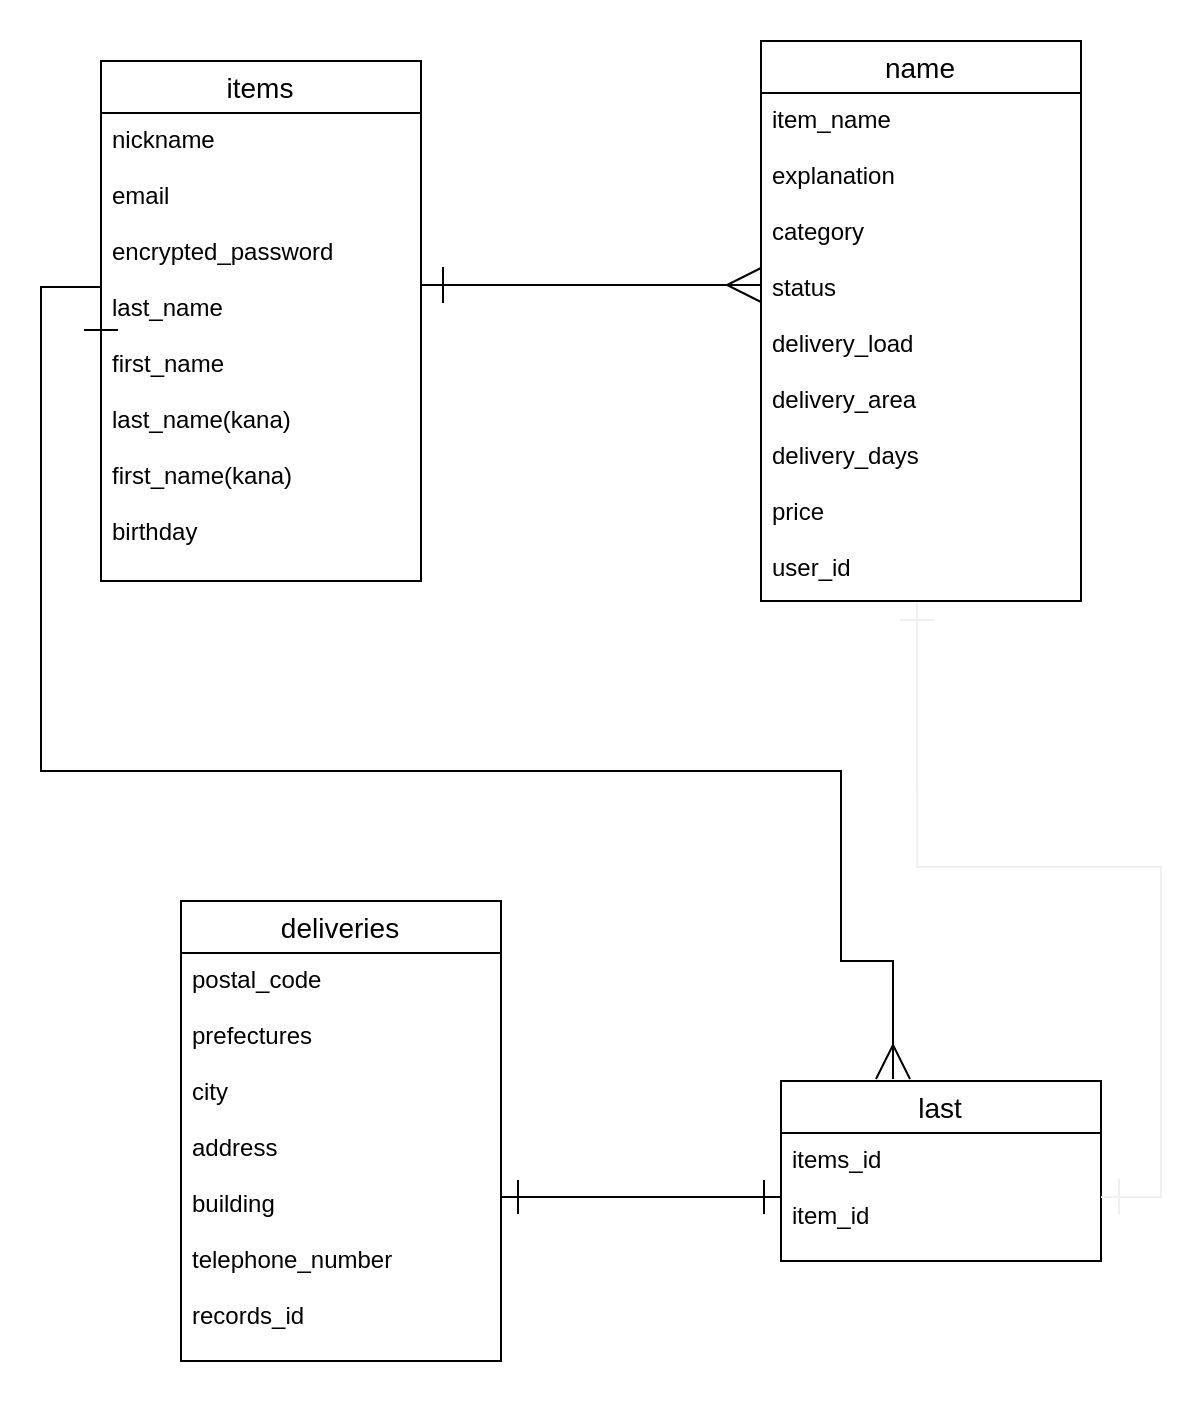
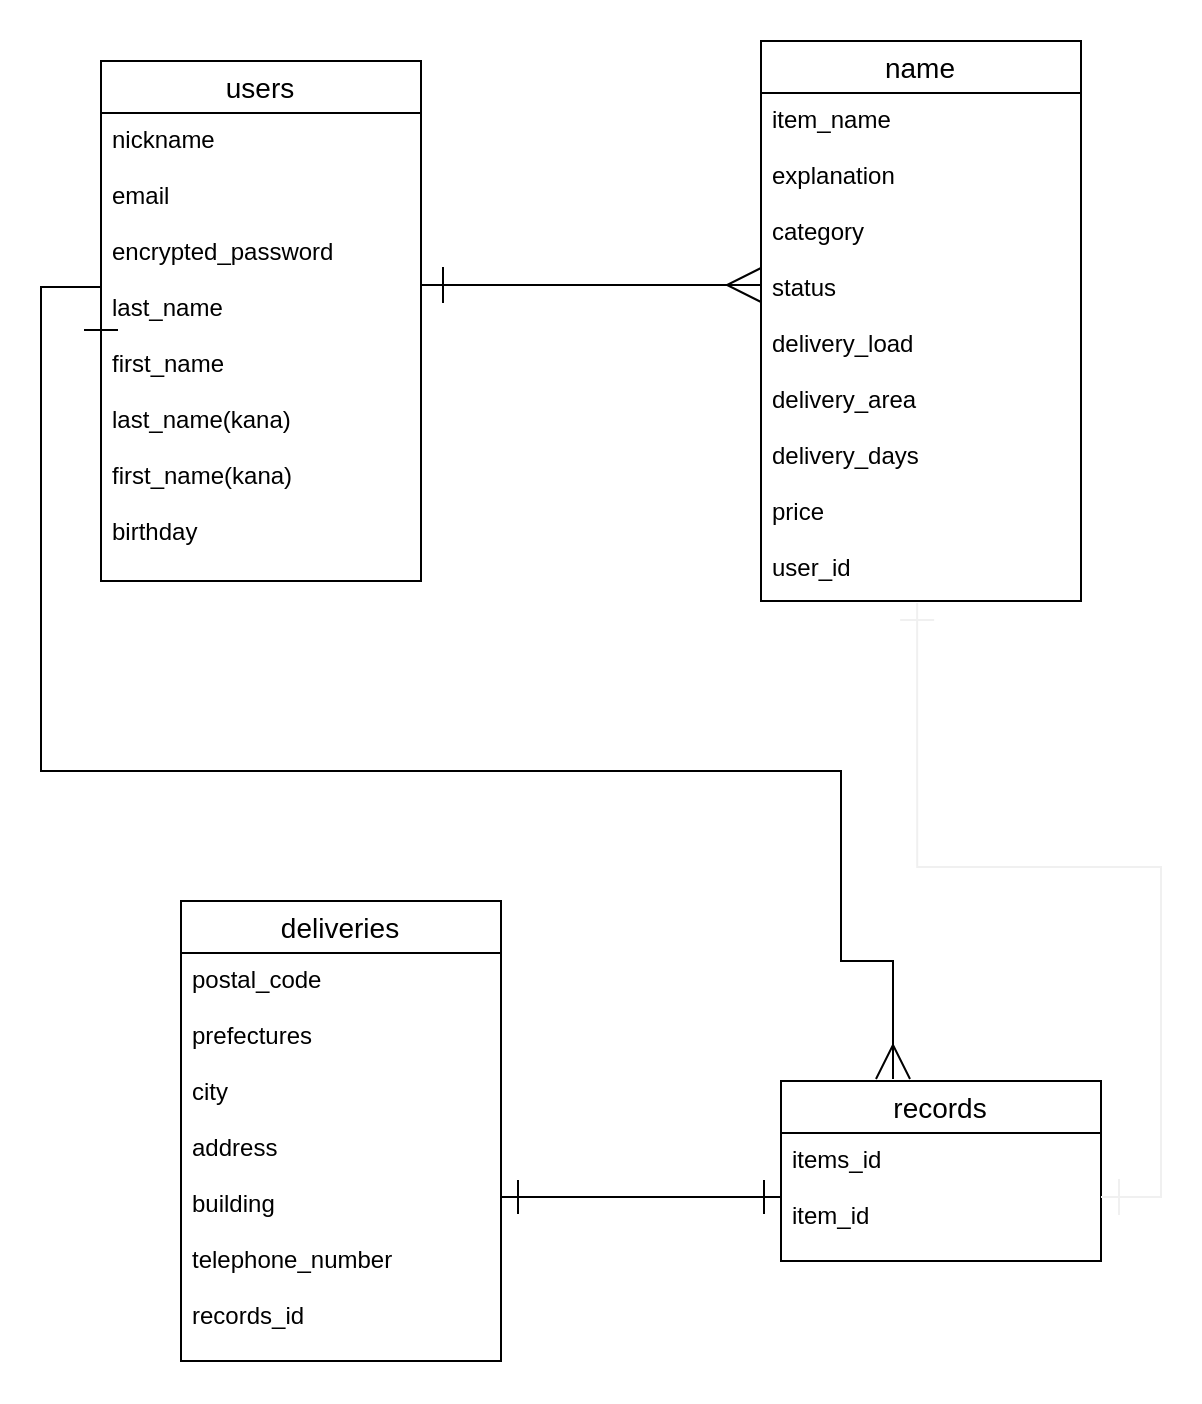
(260, 89) -> (260, 89)
(940, 1109) -> (940, 1109)
